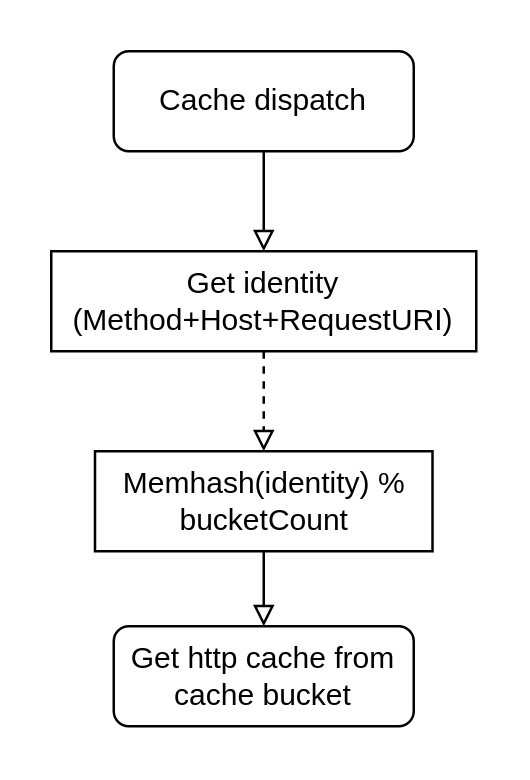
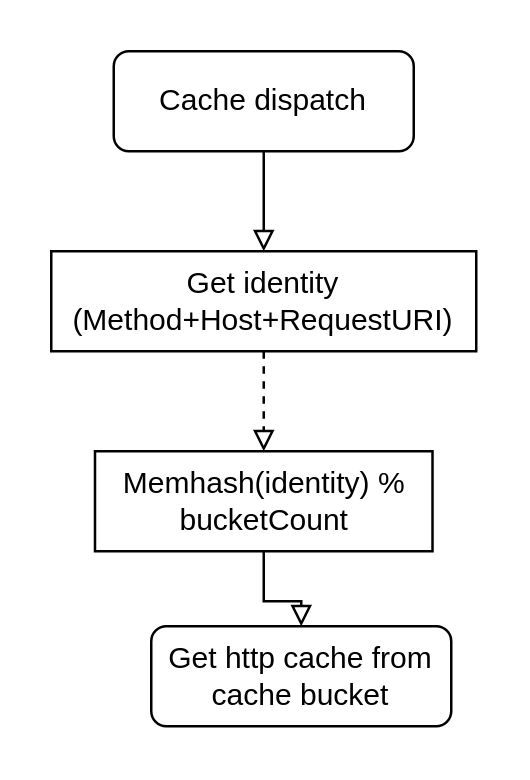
(264, 676) -> (301, 676)
